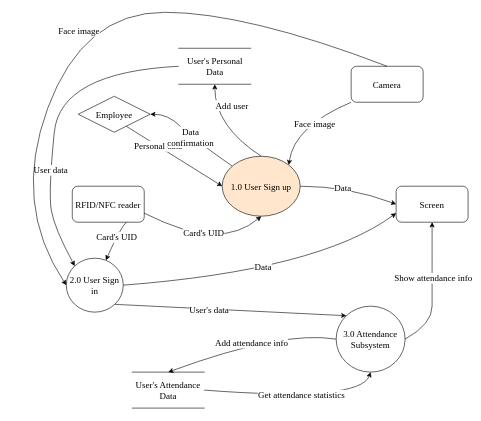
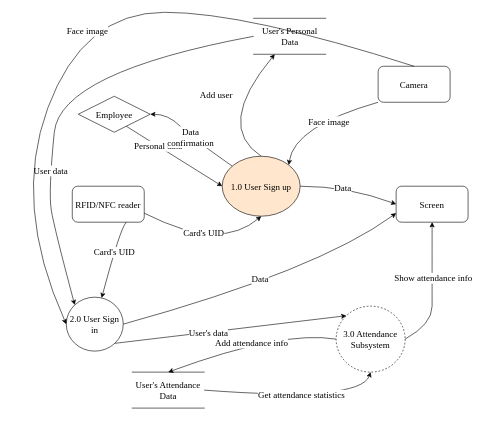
(215, 66) -> (290, 36)
(387, 84) -> (414, 84)
(95, 285) -> (95, 324)
(371, 339) -> (371, 339)
